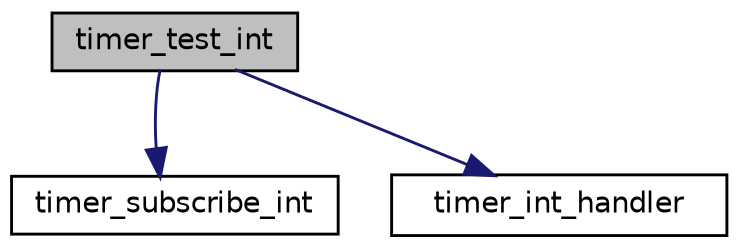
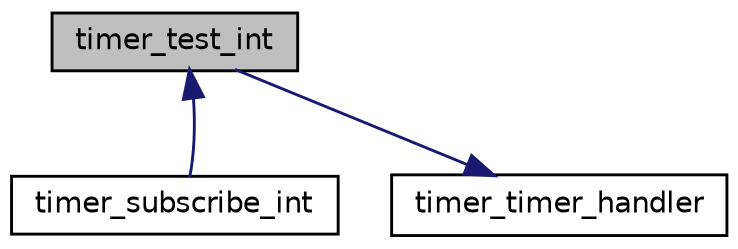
(156, 109) -> (194, 138)
(559, 205) -> (559, 205)
